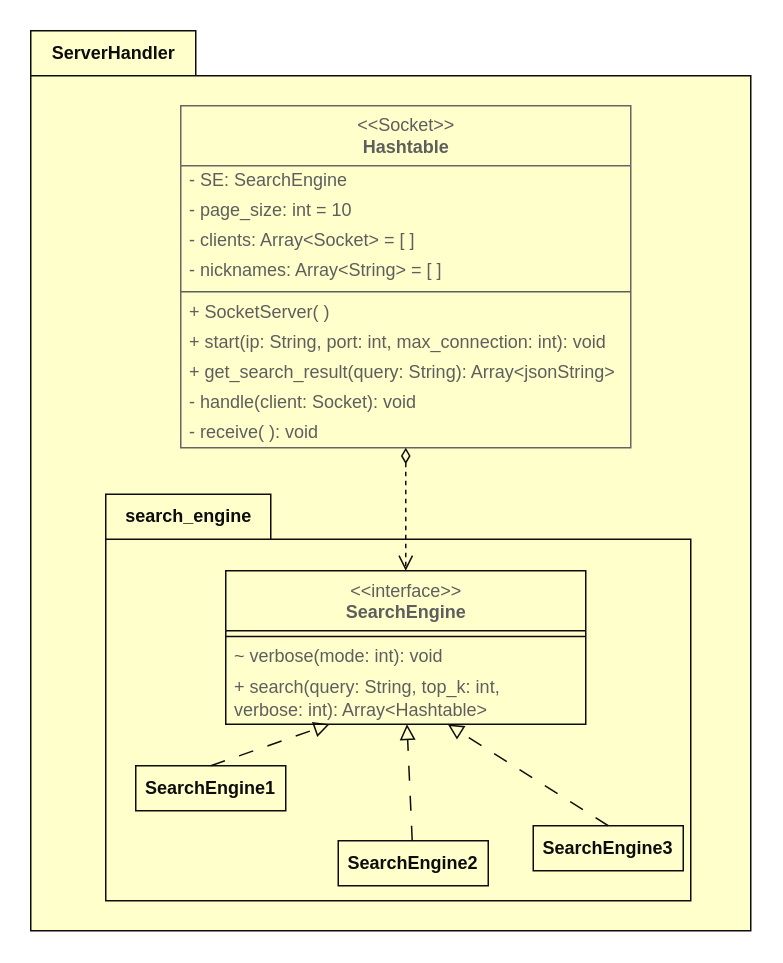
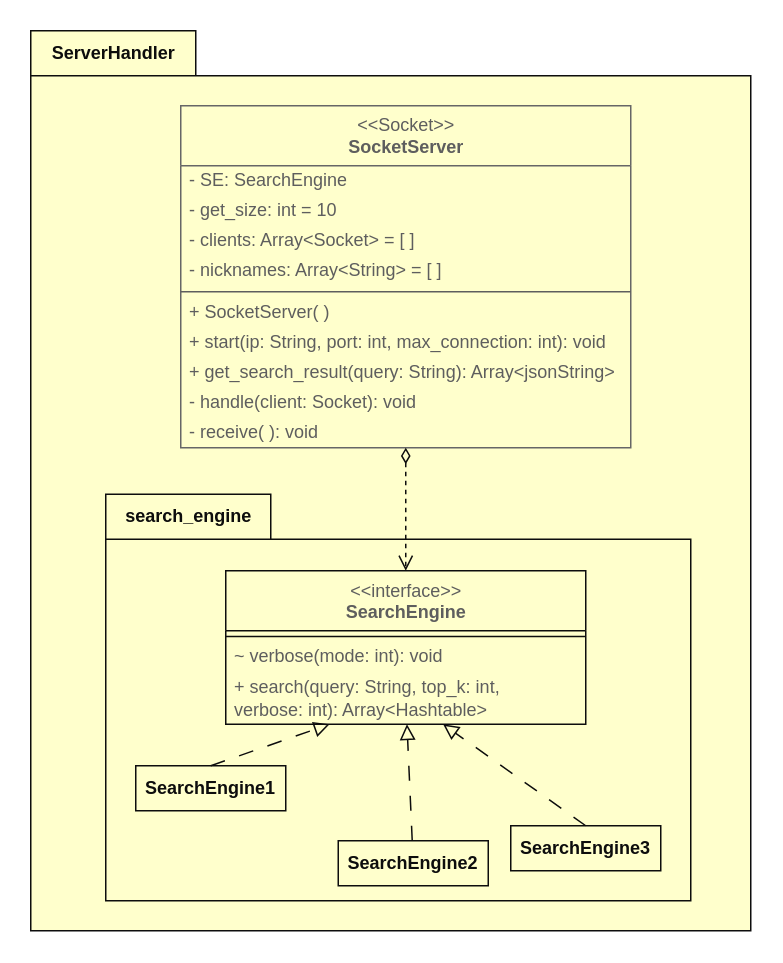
(407, 136) -> (407, 136)
(279, 211) -> (274, 211)
(608, 848) -> (586, 848)
